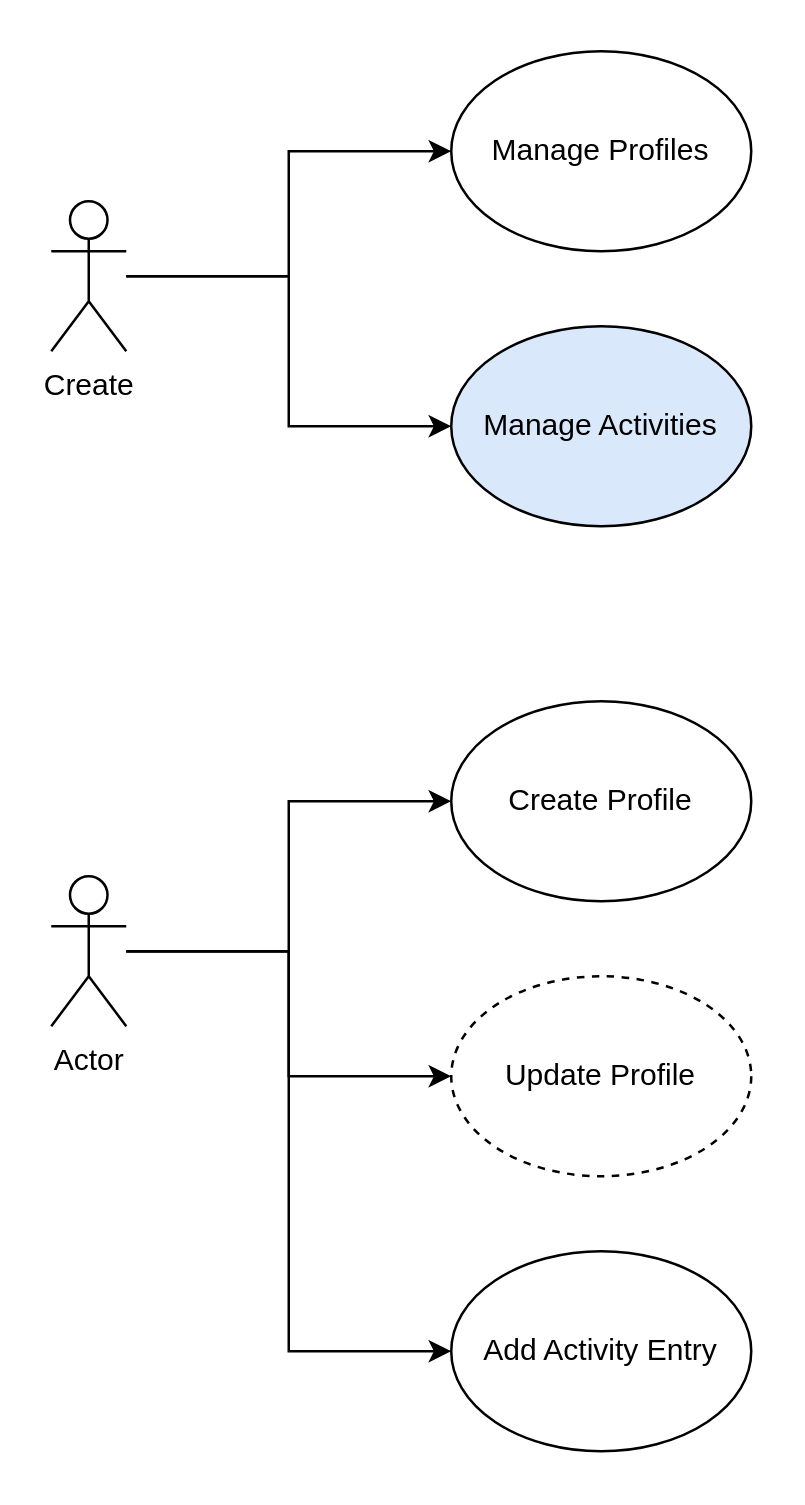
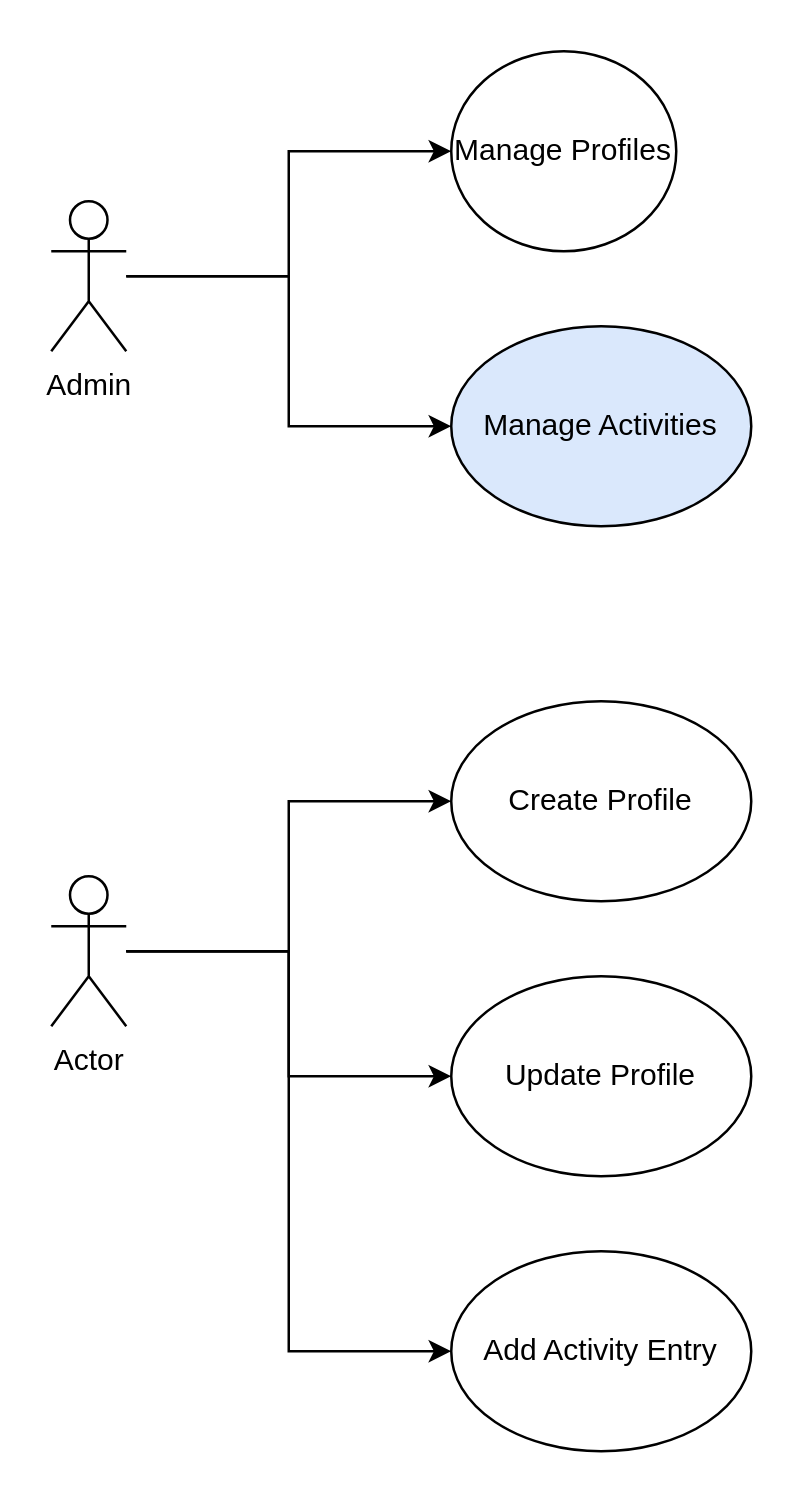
(601, 151) -> (564, 151)
(90, 387) -> (90, 387)
(601, 1076) -> (601, 1076)
